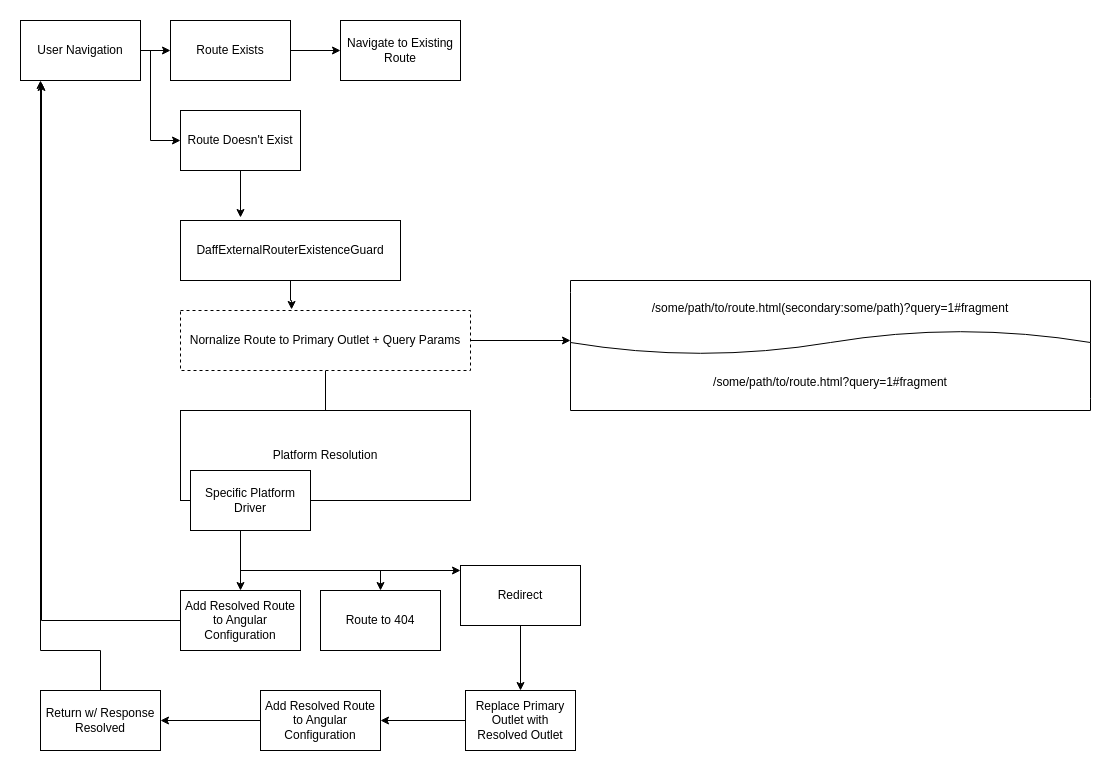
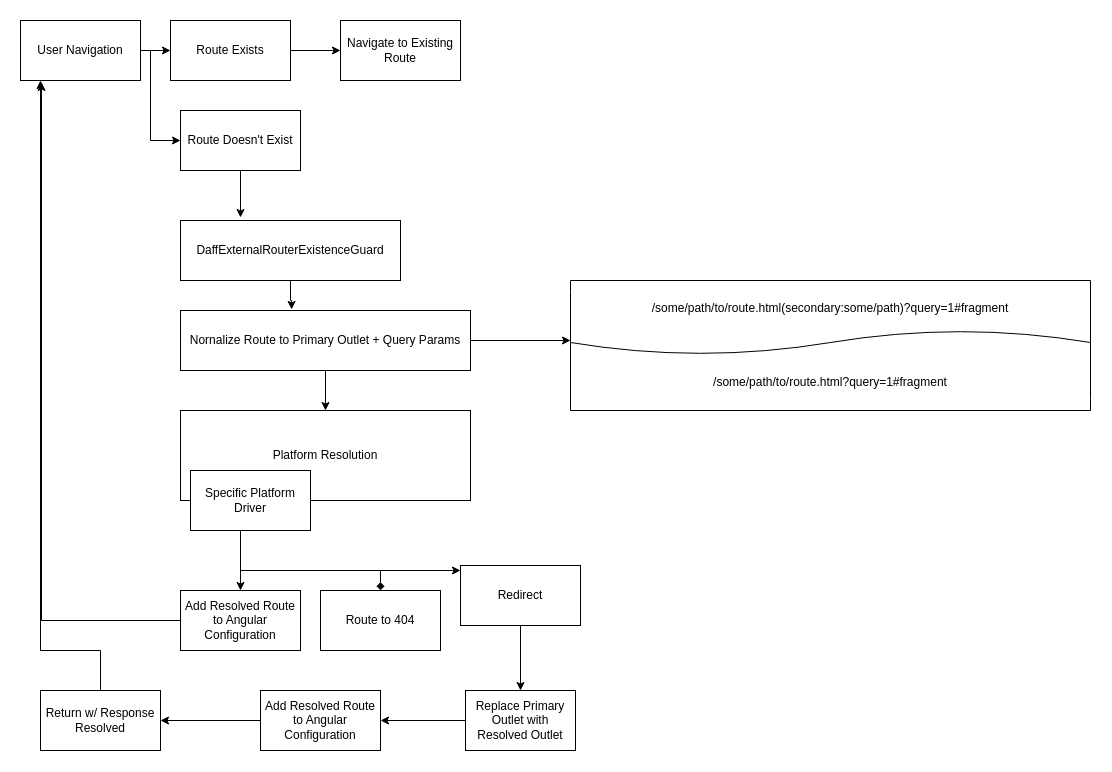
(326, 341) -> (326, 341)
(326, 404) -> (326, 402)
(381, 582) -> (381, 582)
